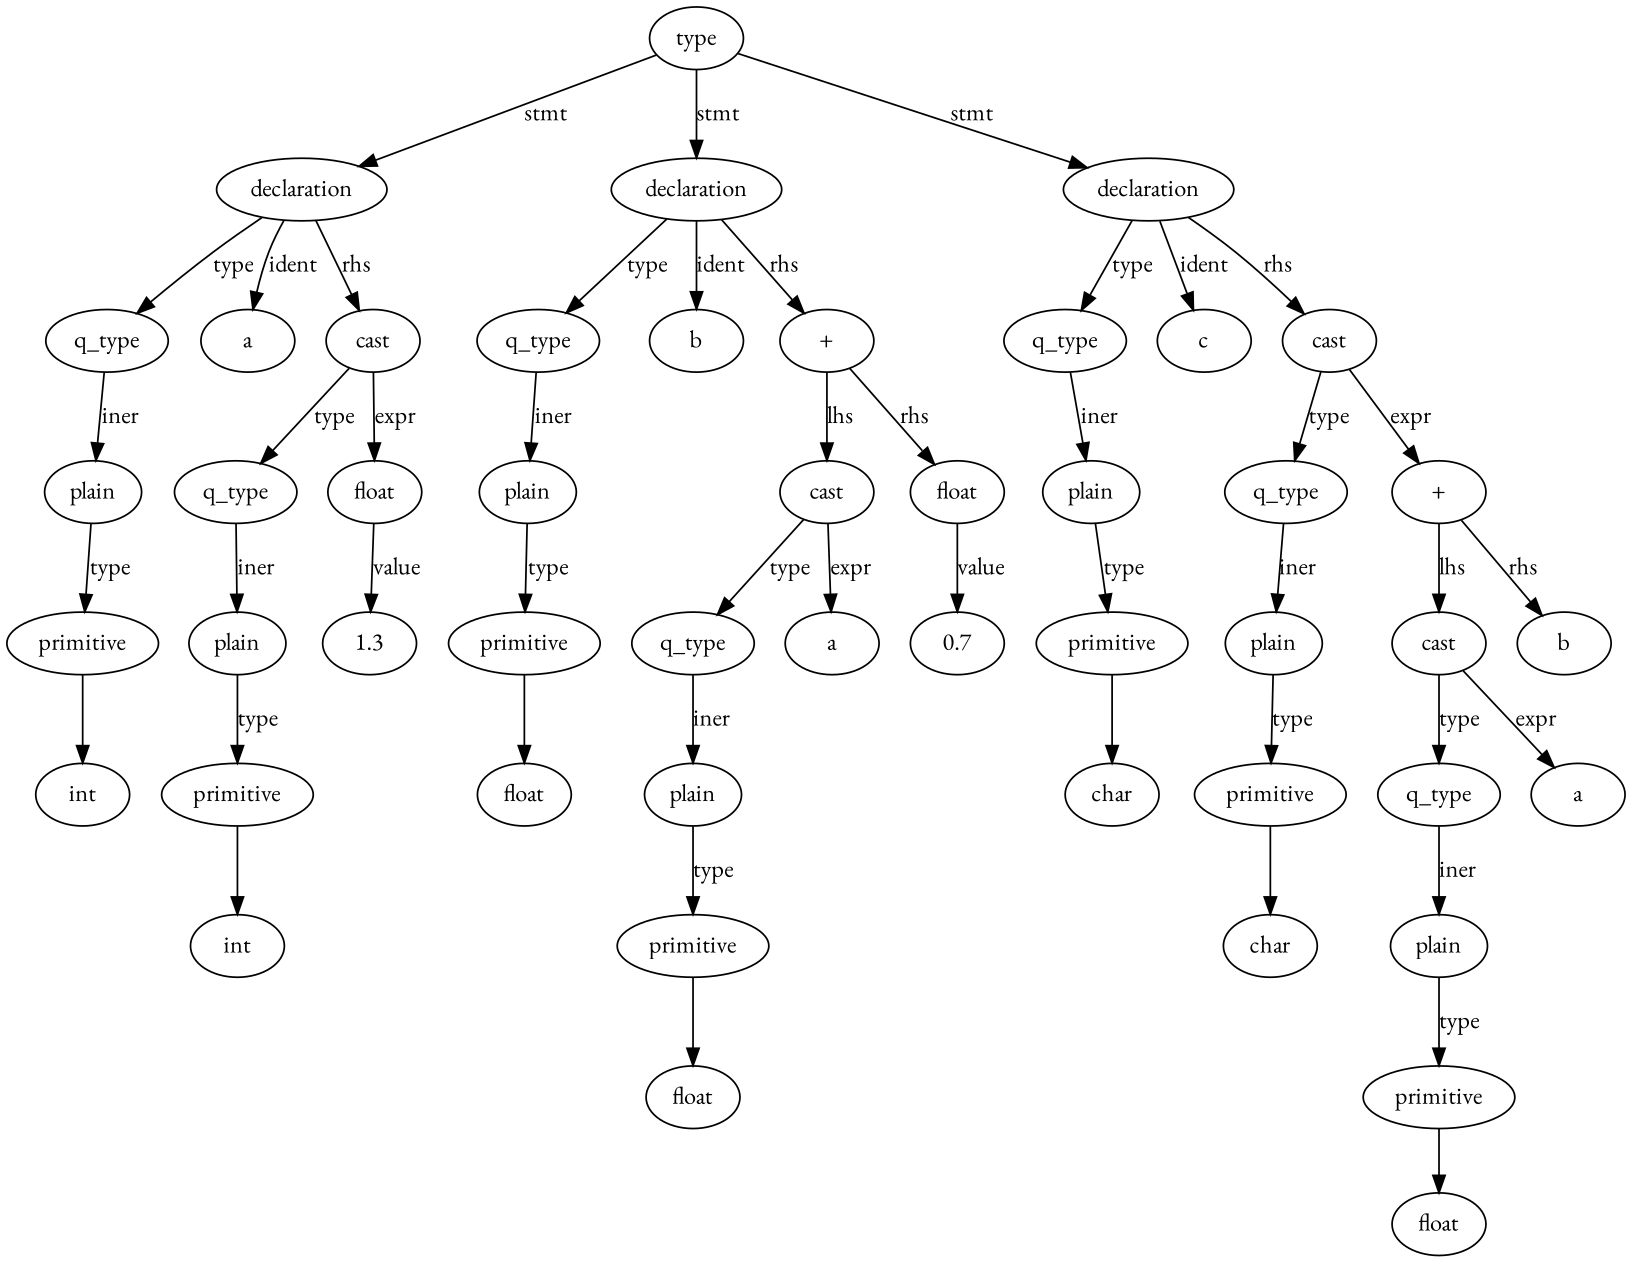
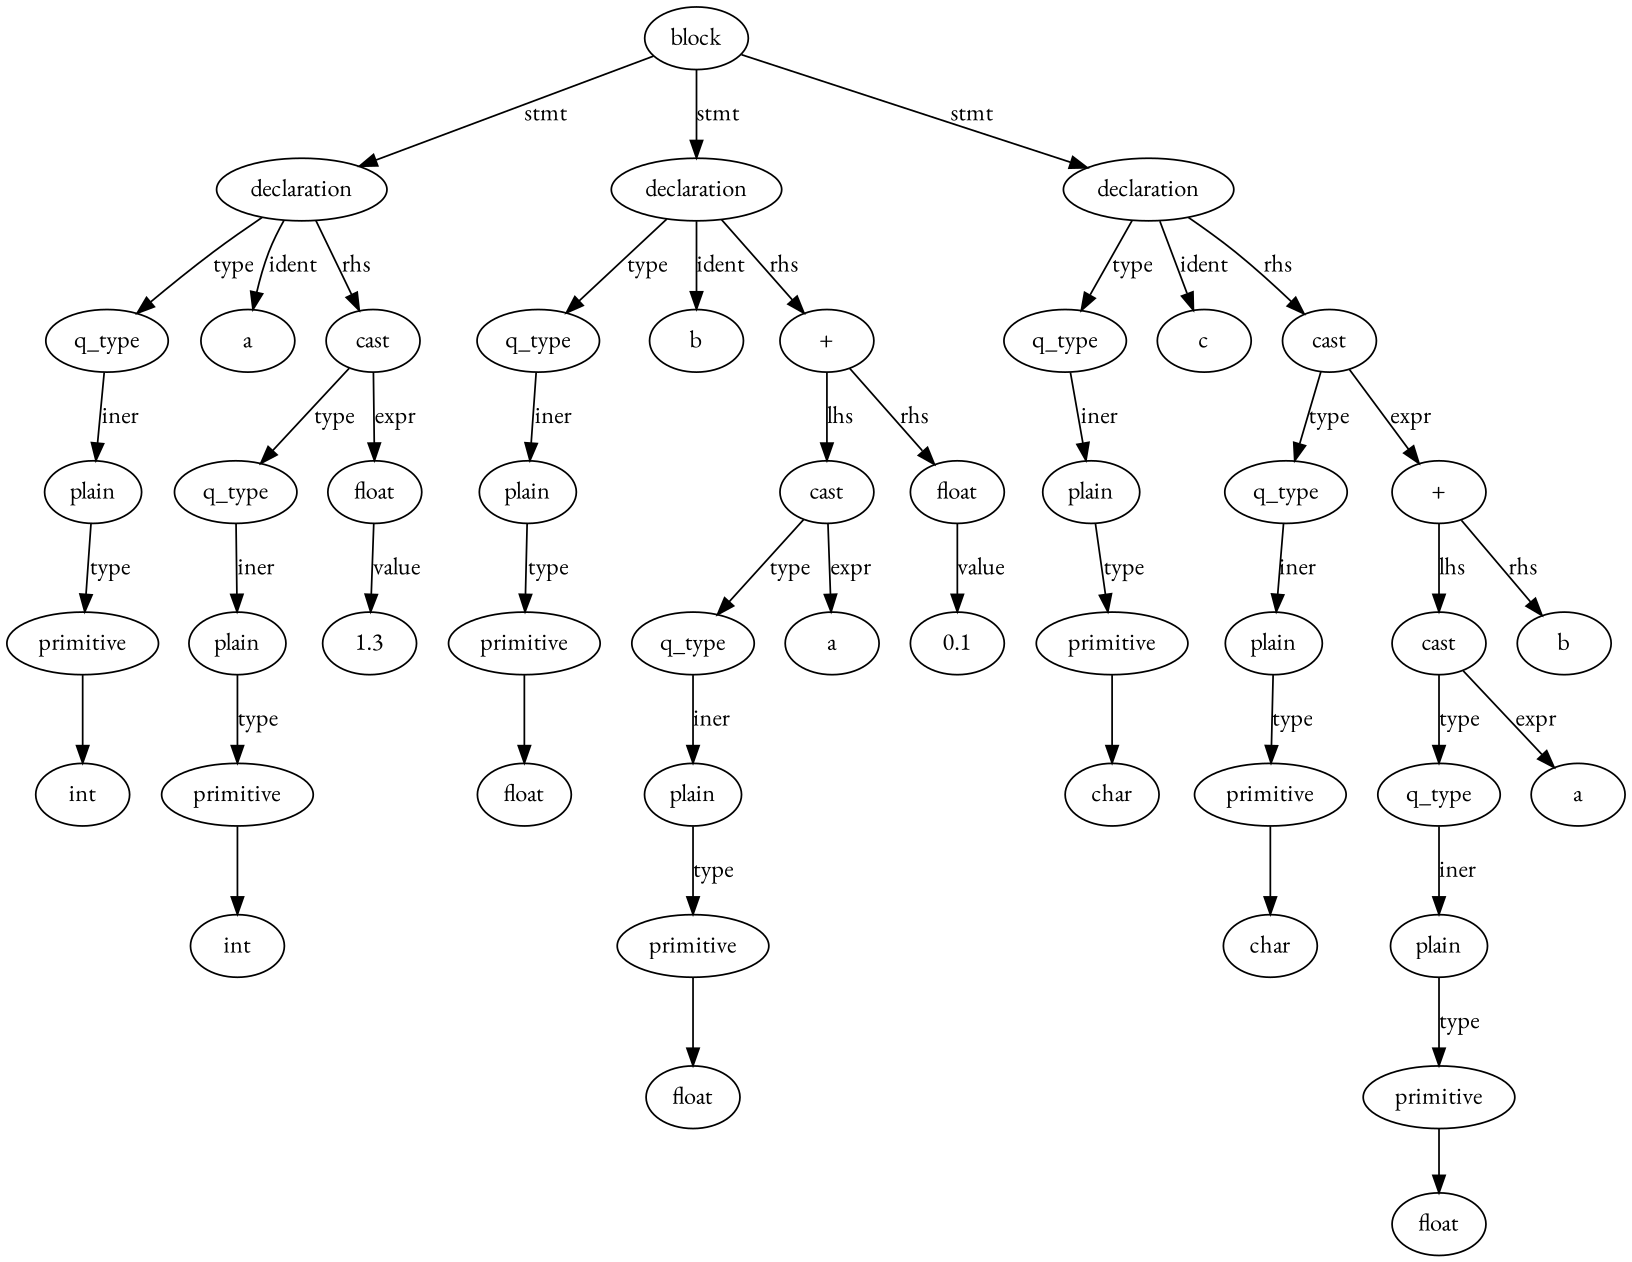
(697, 38) -> (697, 38)
(957, 643) -> (957, 643)
